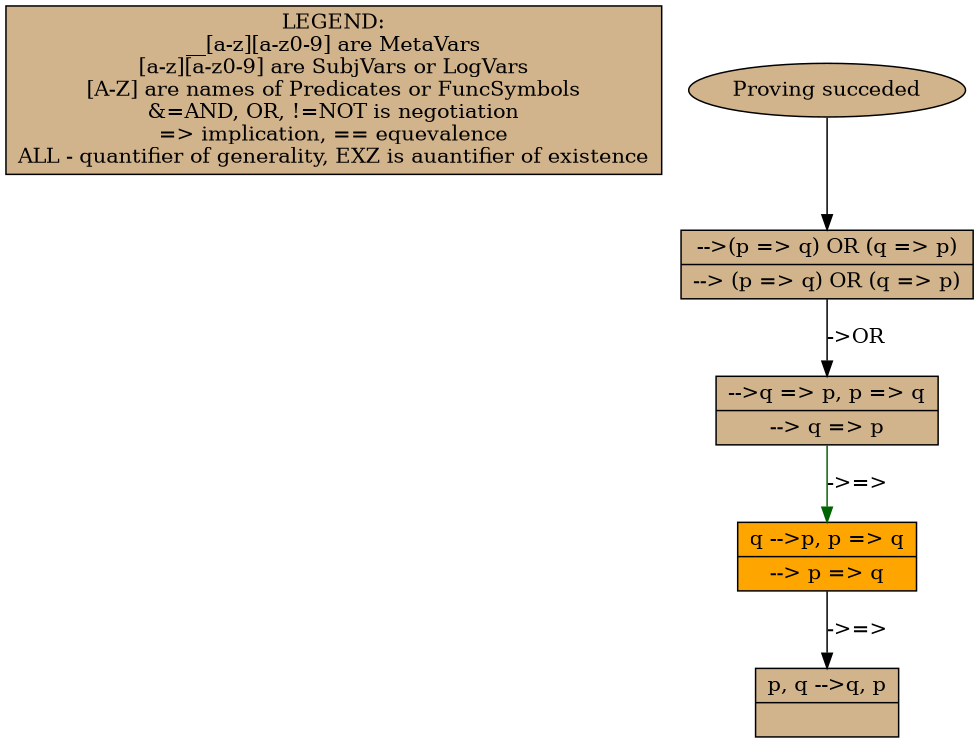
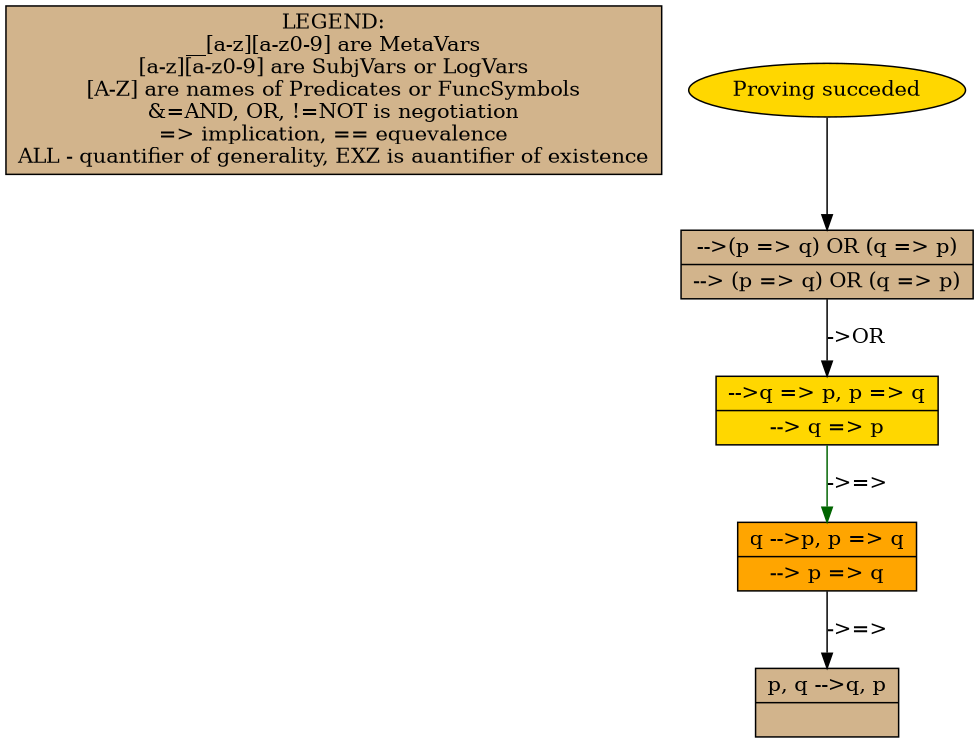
(827, 90) -> (827, 90)
(827, 411) -> (827, 411)
